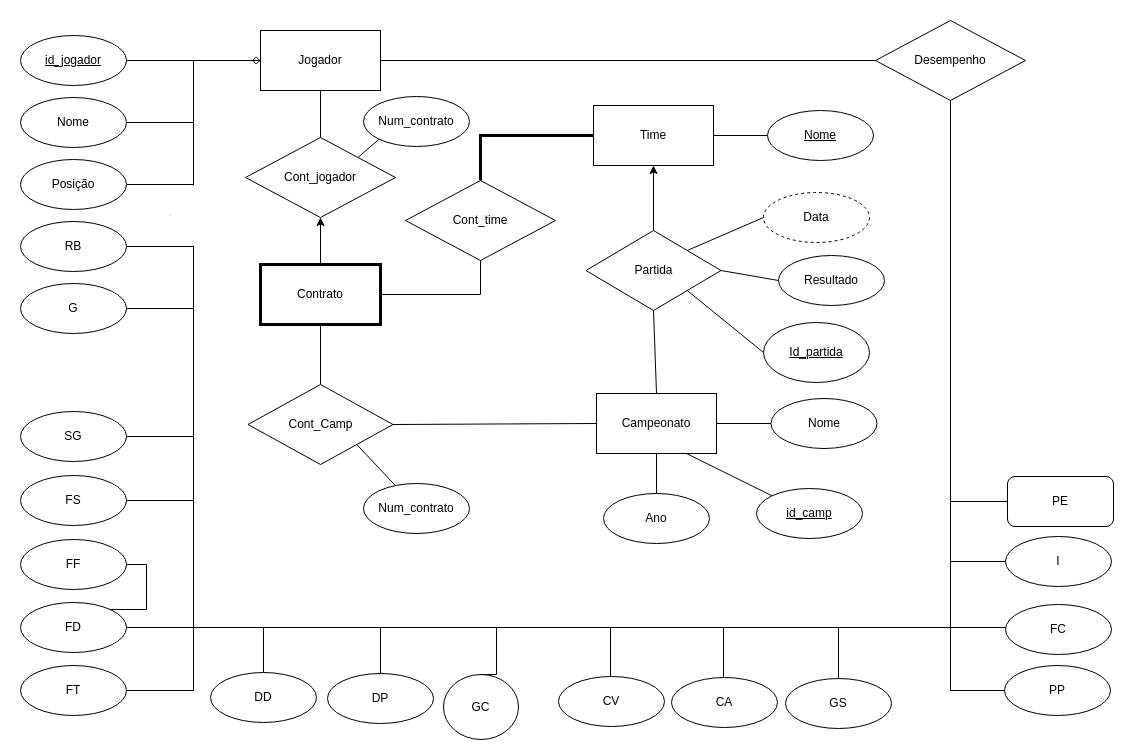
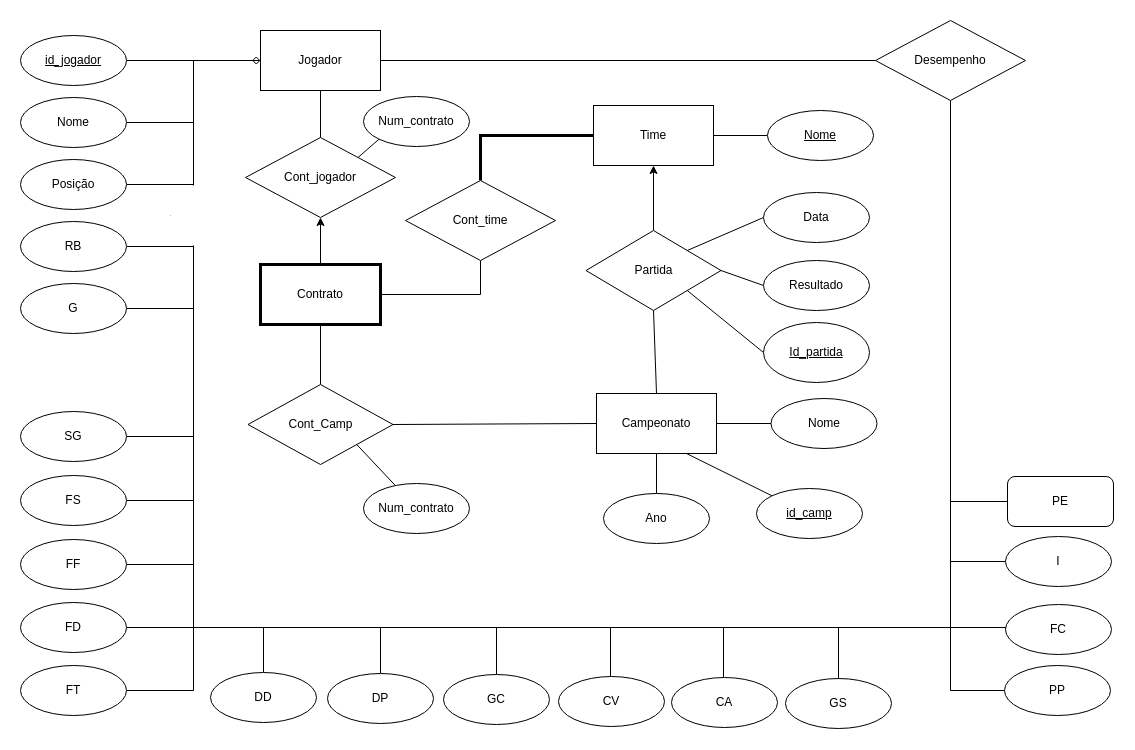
(817, 218) -> (817, 218)
(832, 281) -> (817, 286)
(147, 604) -> (167, 565)
(481, 707) -> (497, 700)
